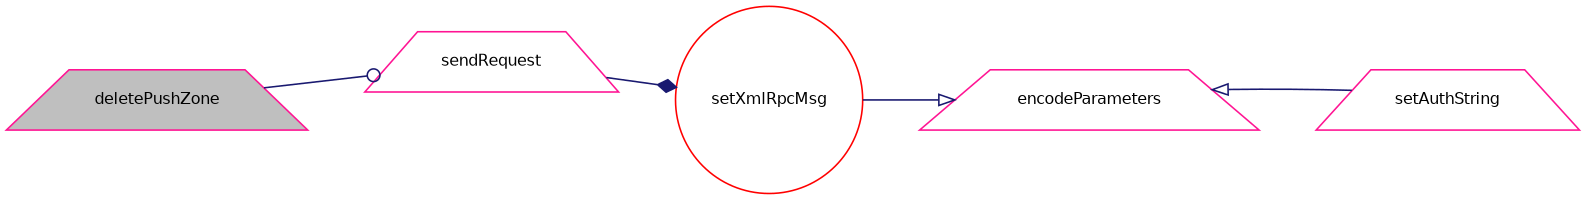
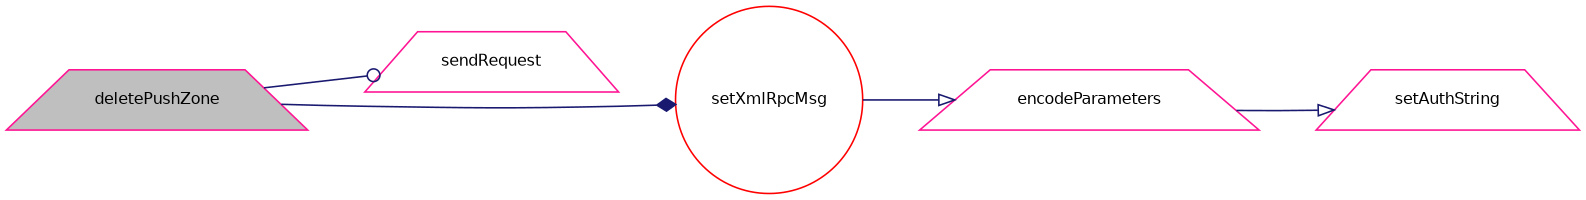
(632, 81) -> (469, 108)
(1290, 89) -> (1277, 111)
